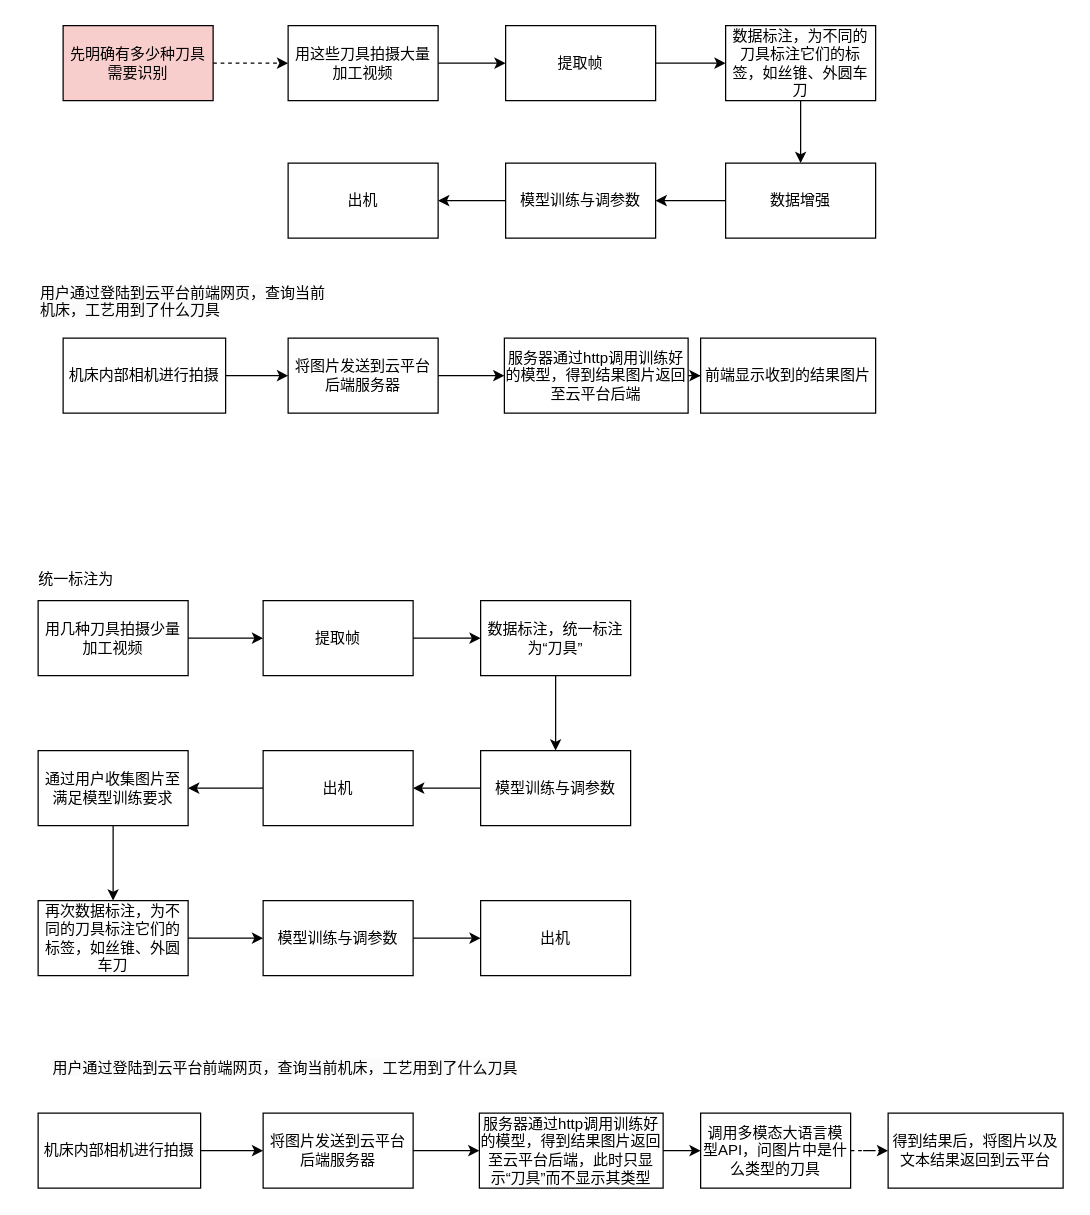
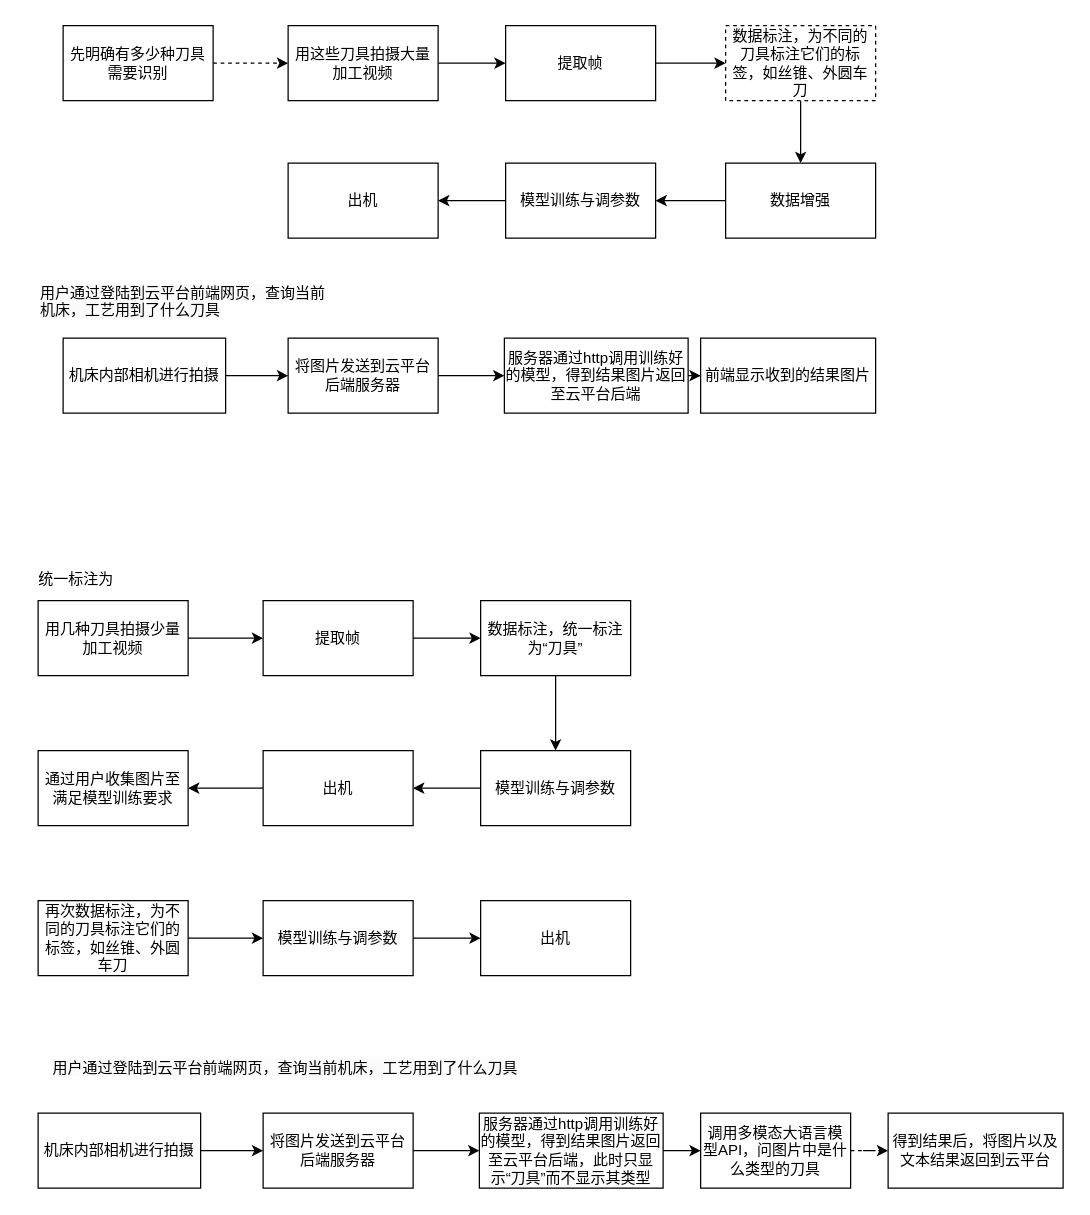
(138, 63) -> (138, 63)
(801, 63) -> (801, 63)
(113, 859) -> none
